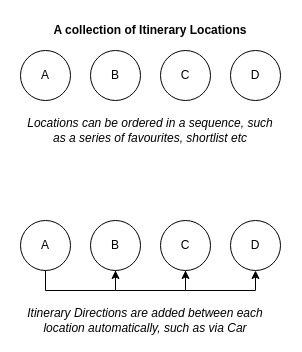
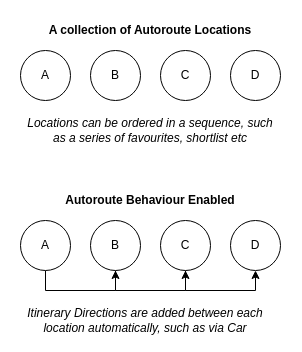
(151, 31) -> (151, 31)
none -> (151, 201)
